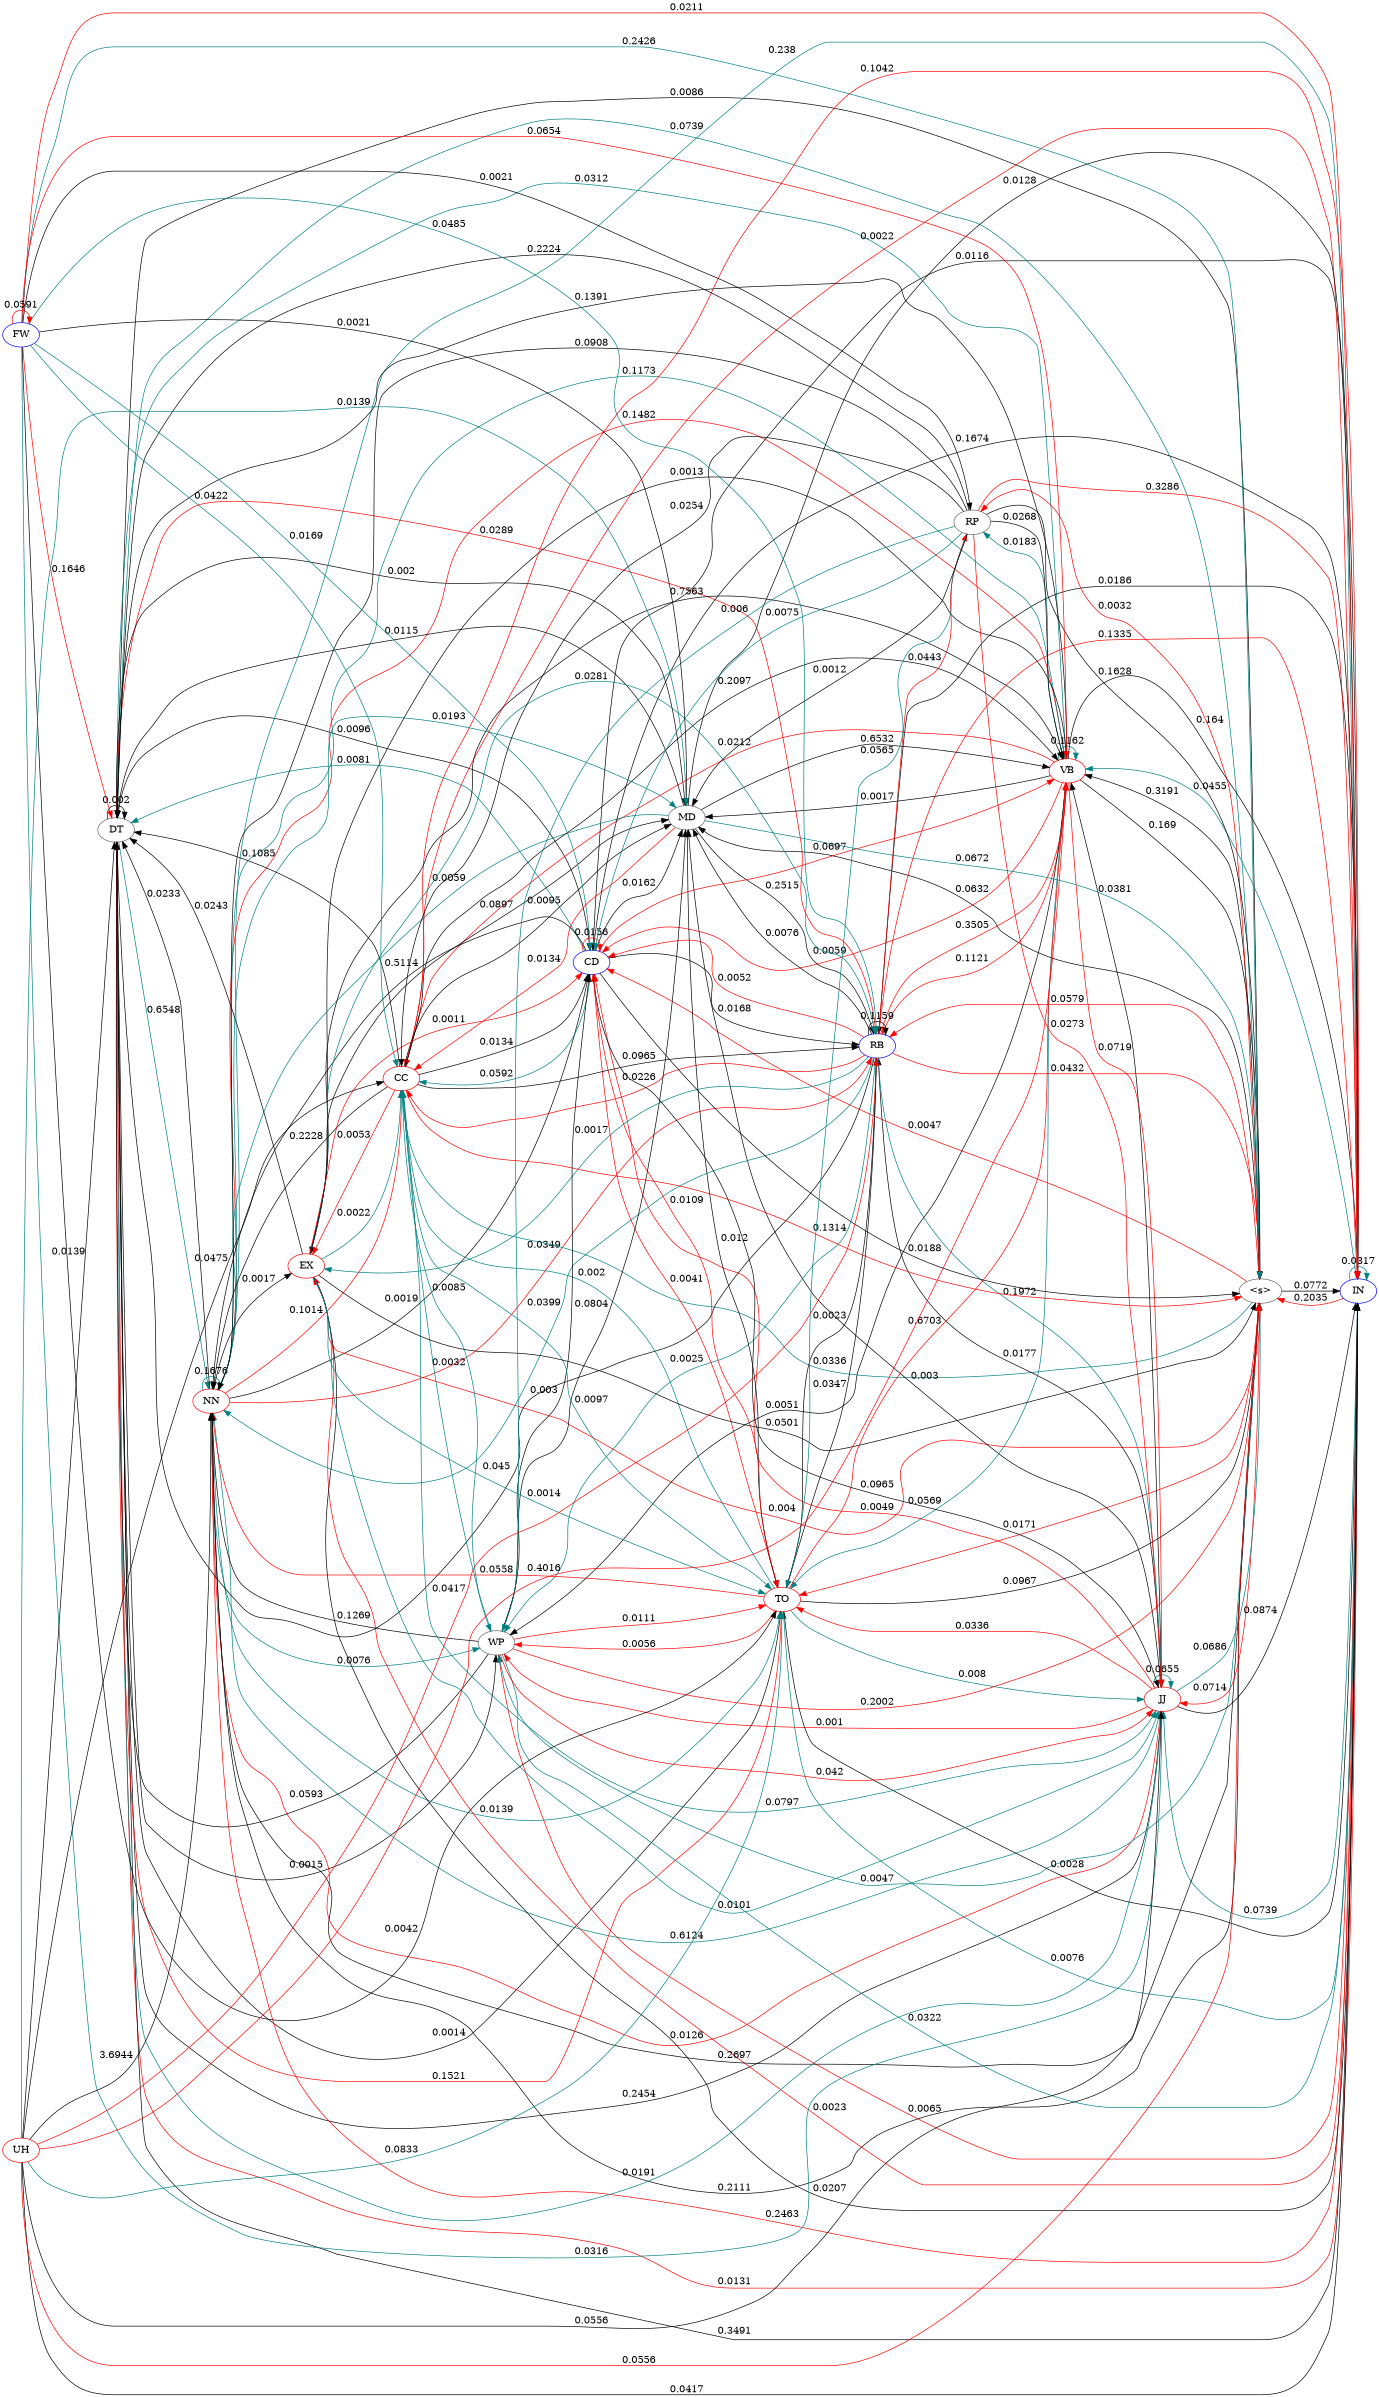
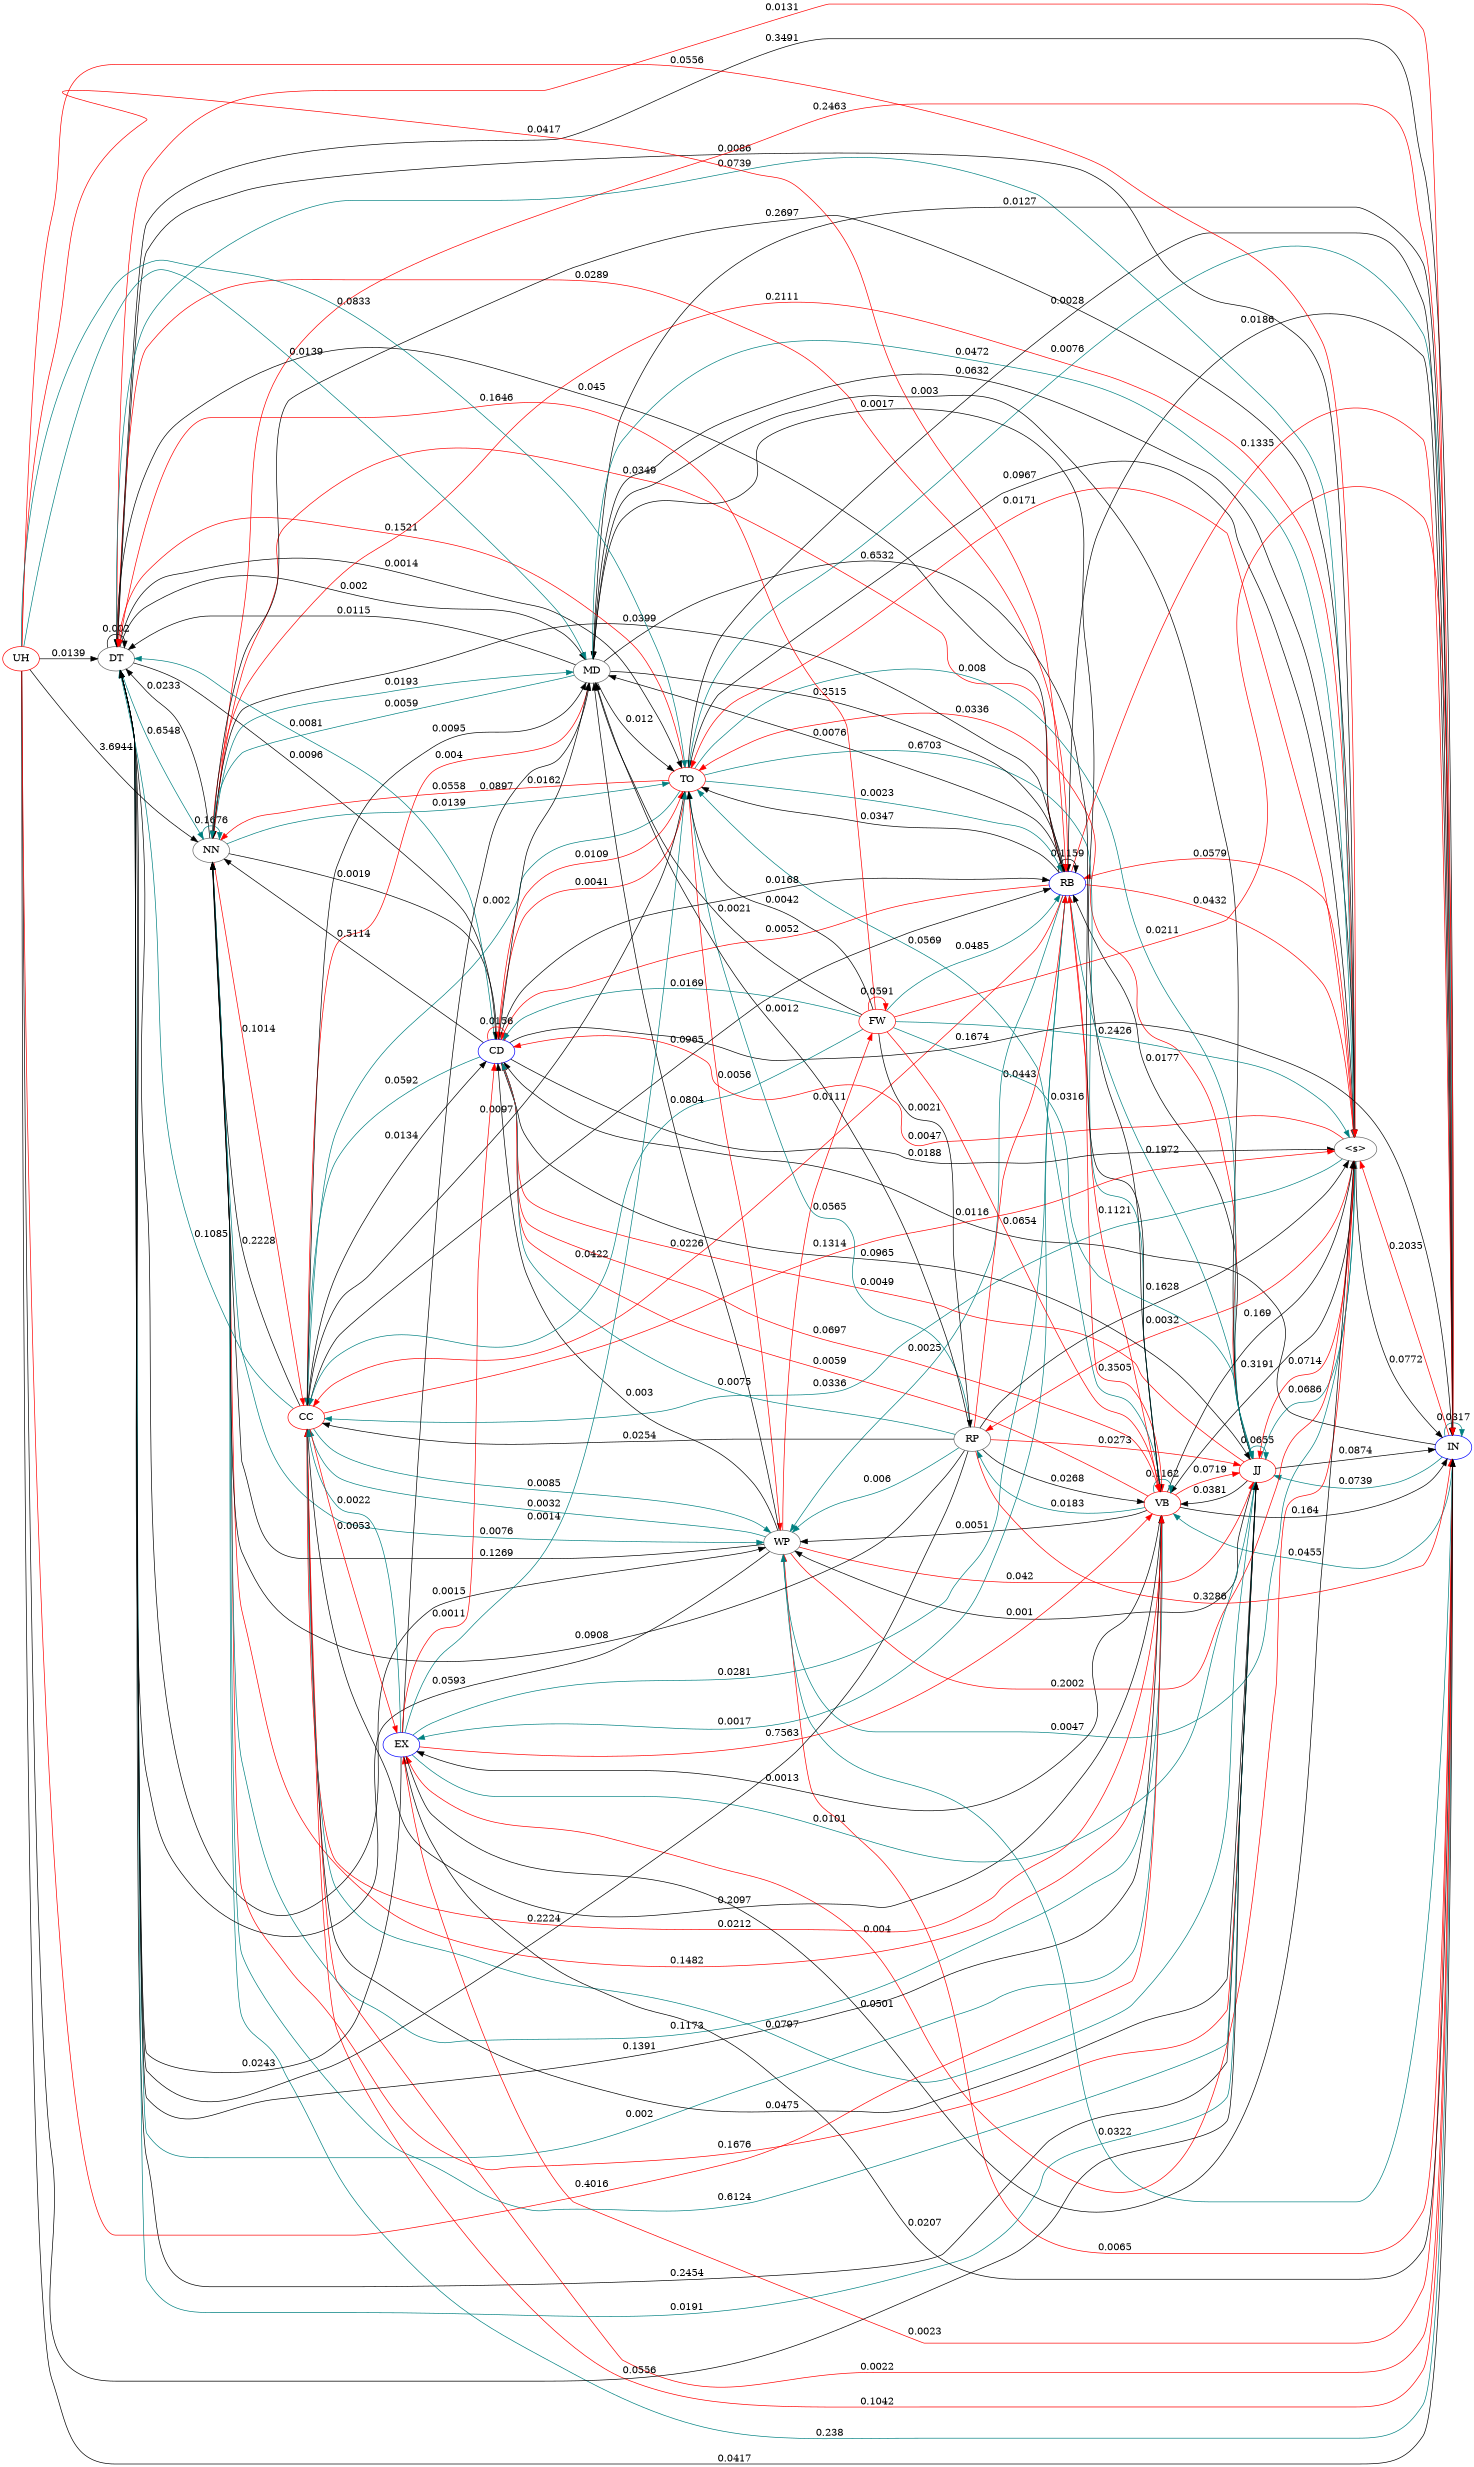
(592, 179) -> (640, 2115)
(1020, 181) -> (1020, 202)
(21, 335) -> (877, 1021)
(518, 695) -> (797, 1739)
(907, 701) -> (1004, 1175)
(972, 859) -> (972, 352)
(322, 898) -> (161, 1058)
(544, 959) -> (449, 756)
(1020, 1223) -> (1119, 1197)
(306, 1266) -> (401, 1745)
(240, 1318) -> none
(557, 1318) -> (638, 625)
(839, 1331) -> (891, 803)
(555, 1350) -> (525, 1102)
(211, 1401) -> (211, 850)
(137, 1546) -> (768, 2112)
(637, 1625) -> (797, 1292)
(822, 1728) -> (1069, 1618)
(687, 2036) -> (735, 2145)
(813, 2182) -> (960, 331)
